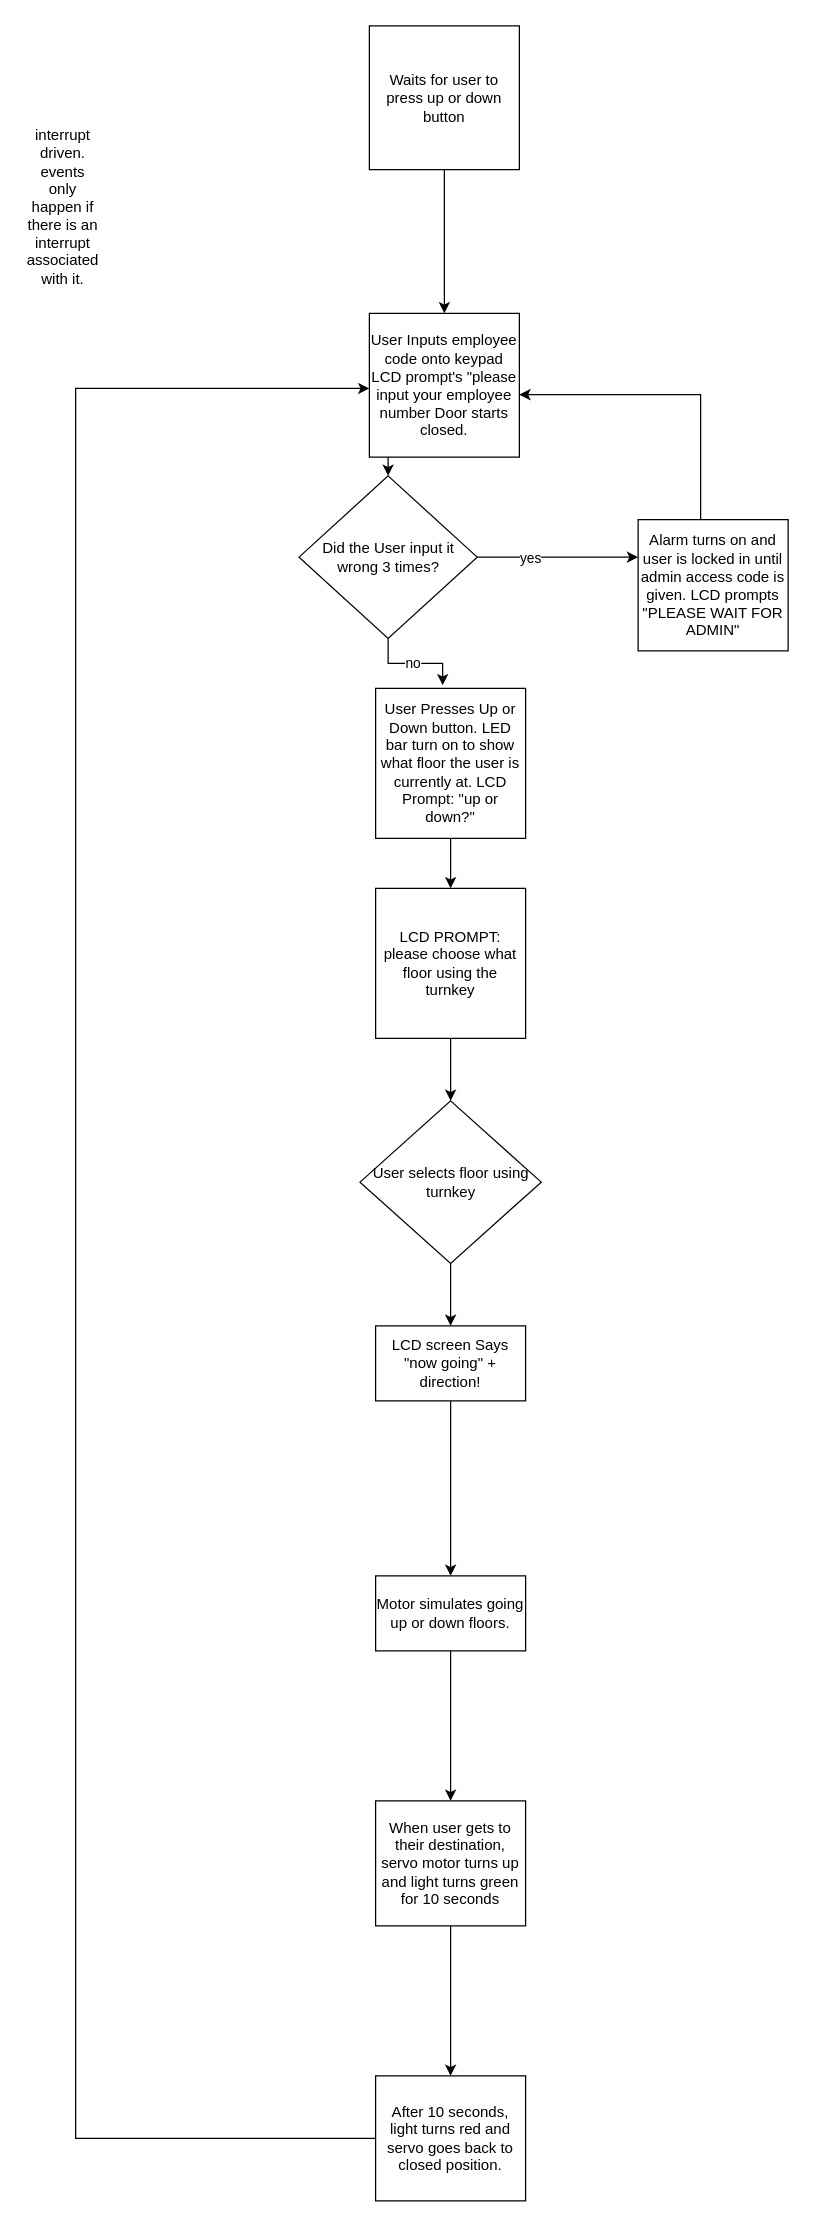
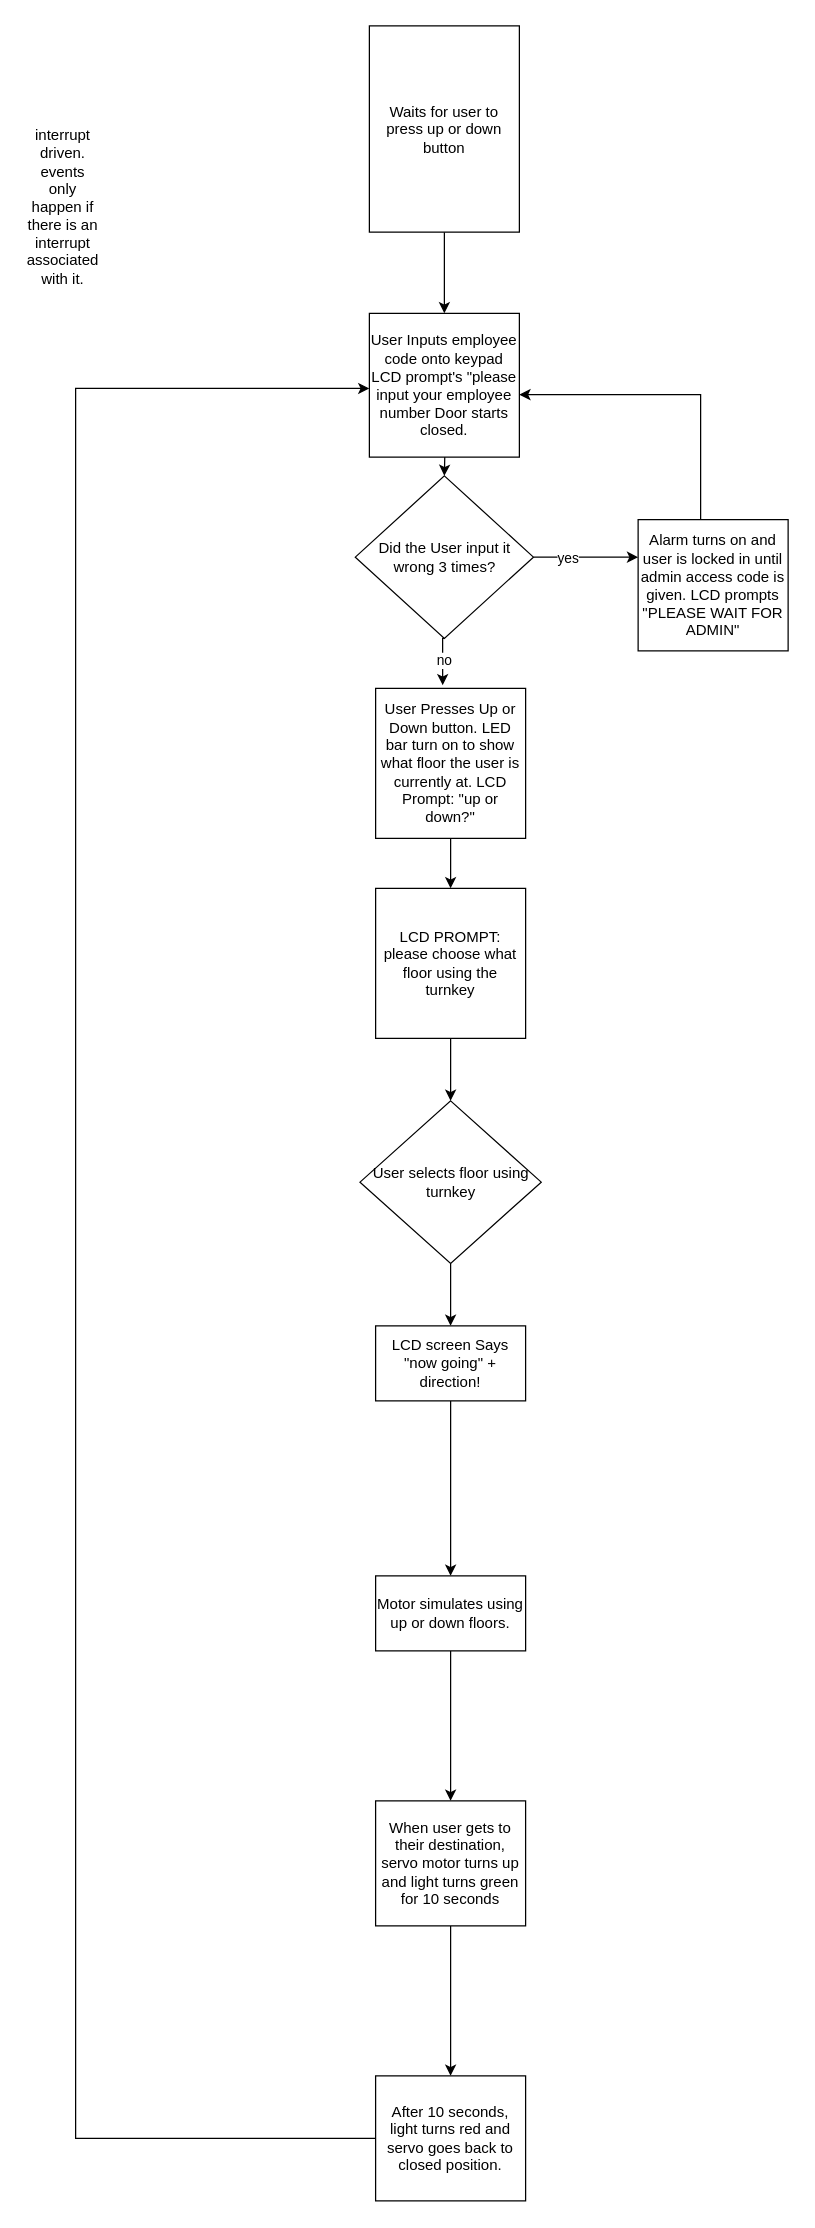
(444, 98) -> (444, 129)
(388, 557) -> (444, 557)
(451, 1613) -> (451, 1613)
